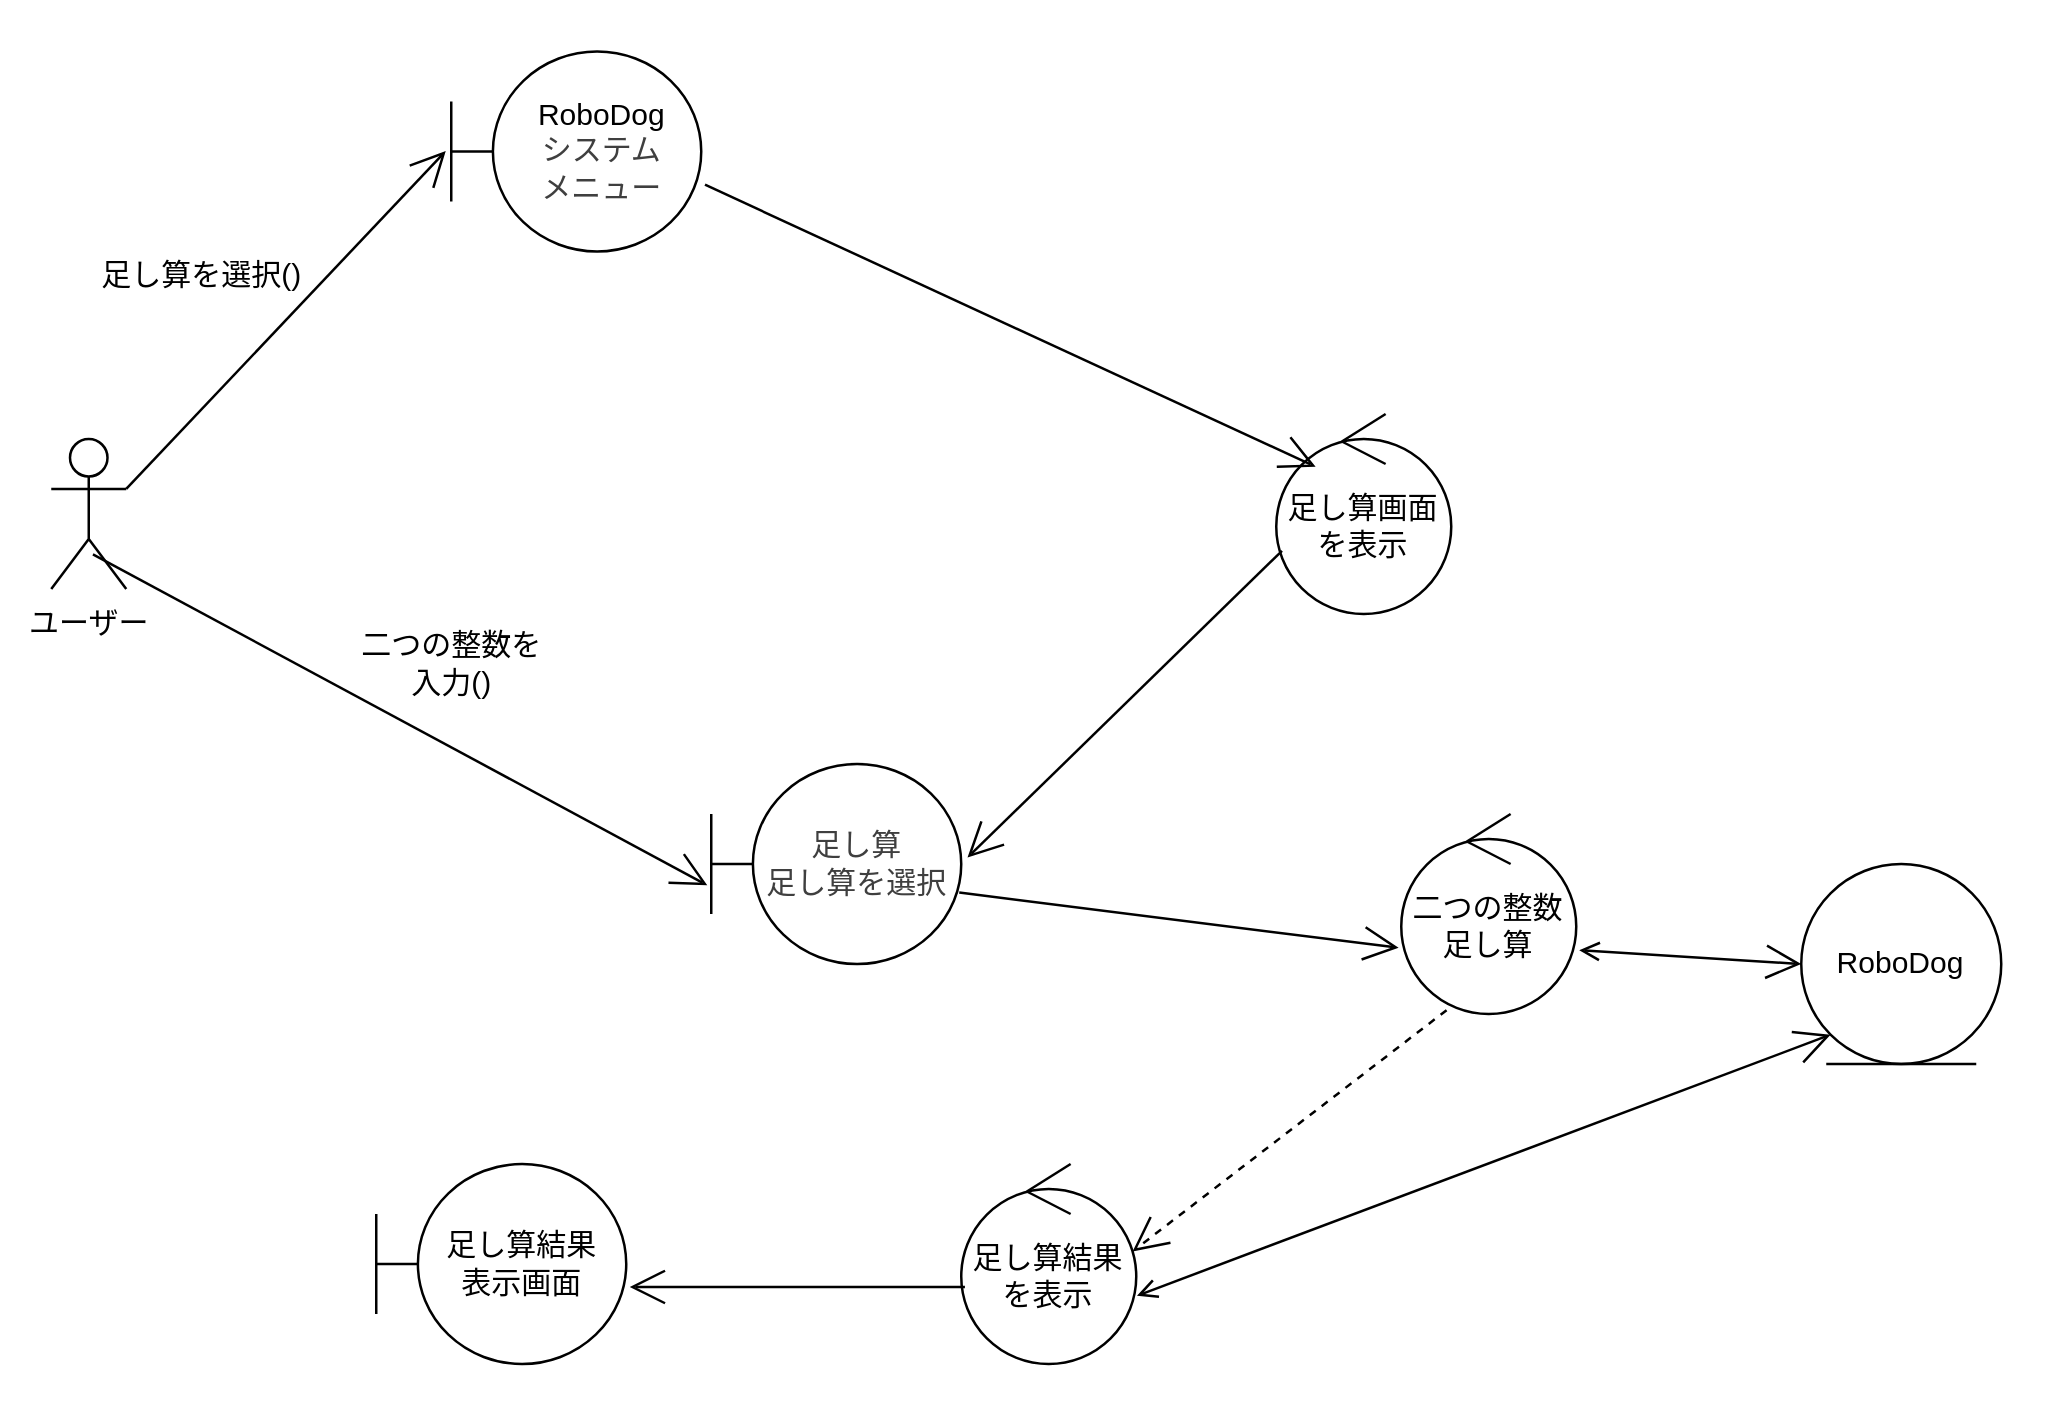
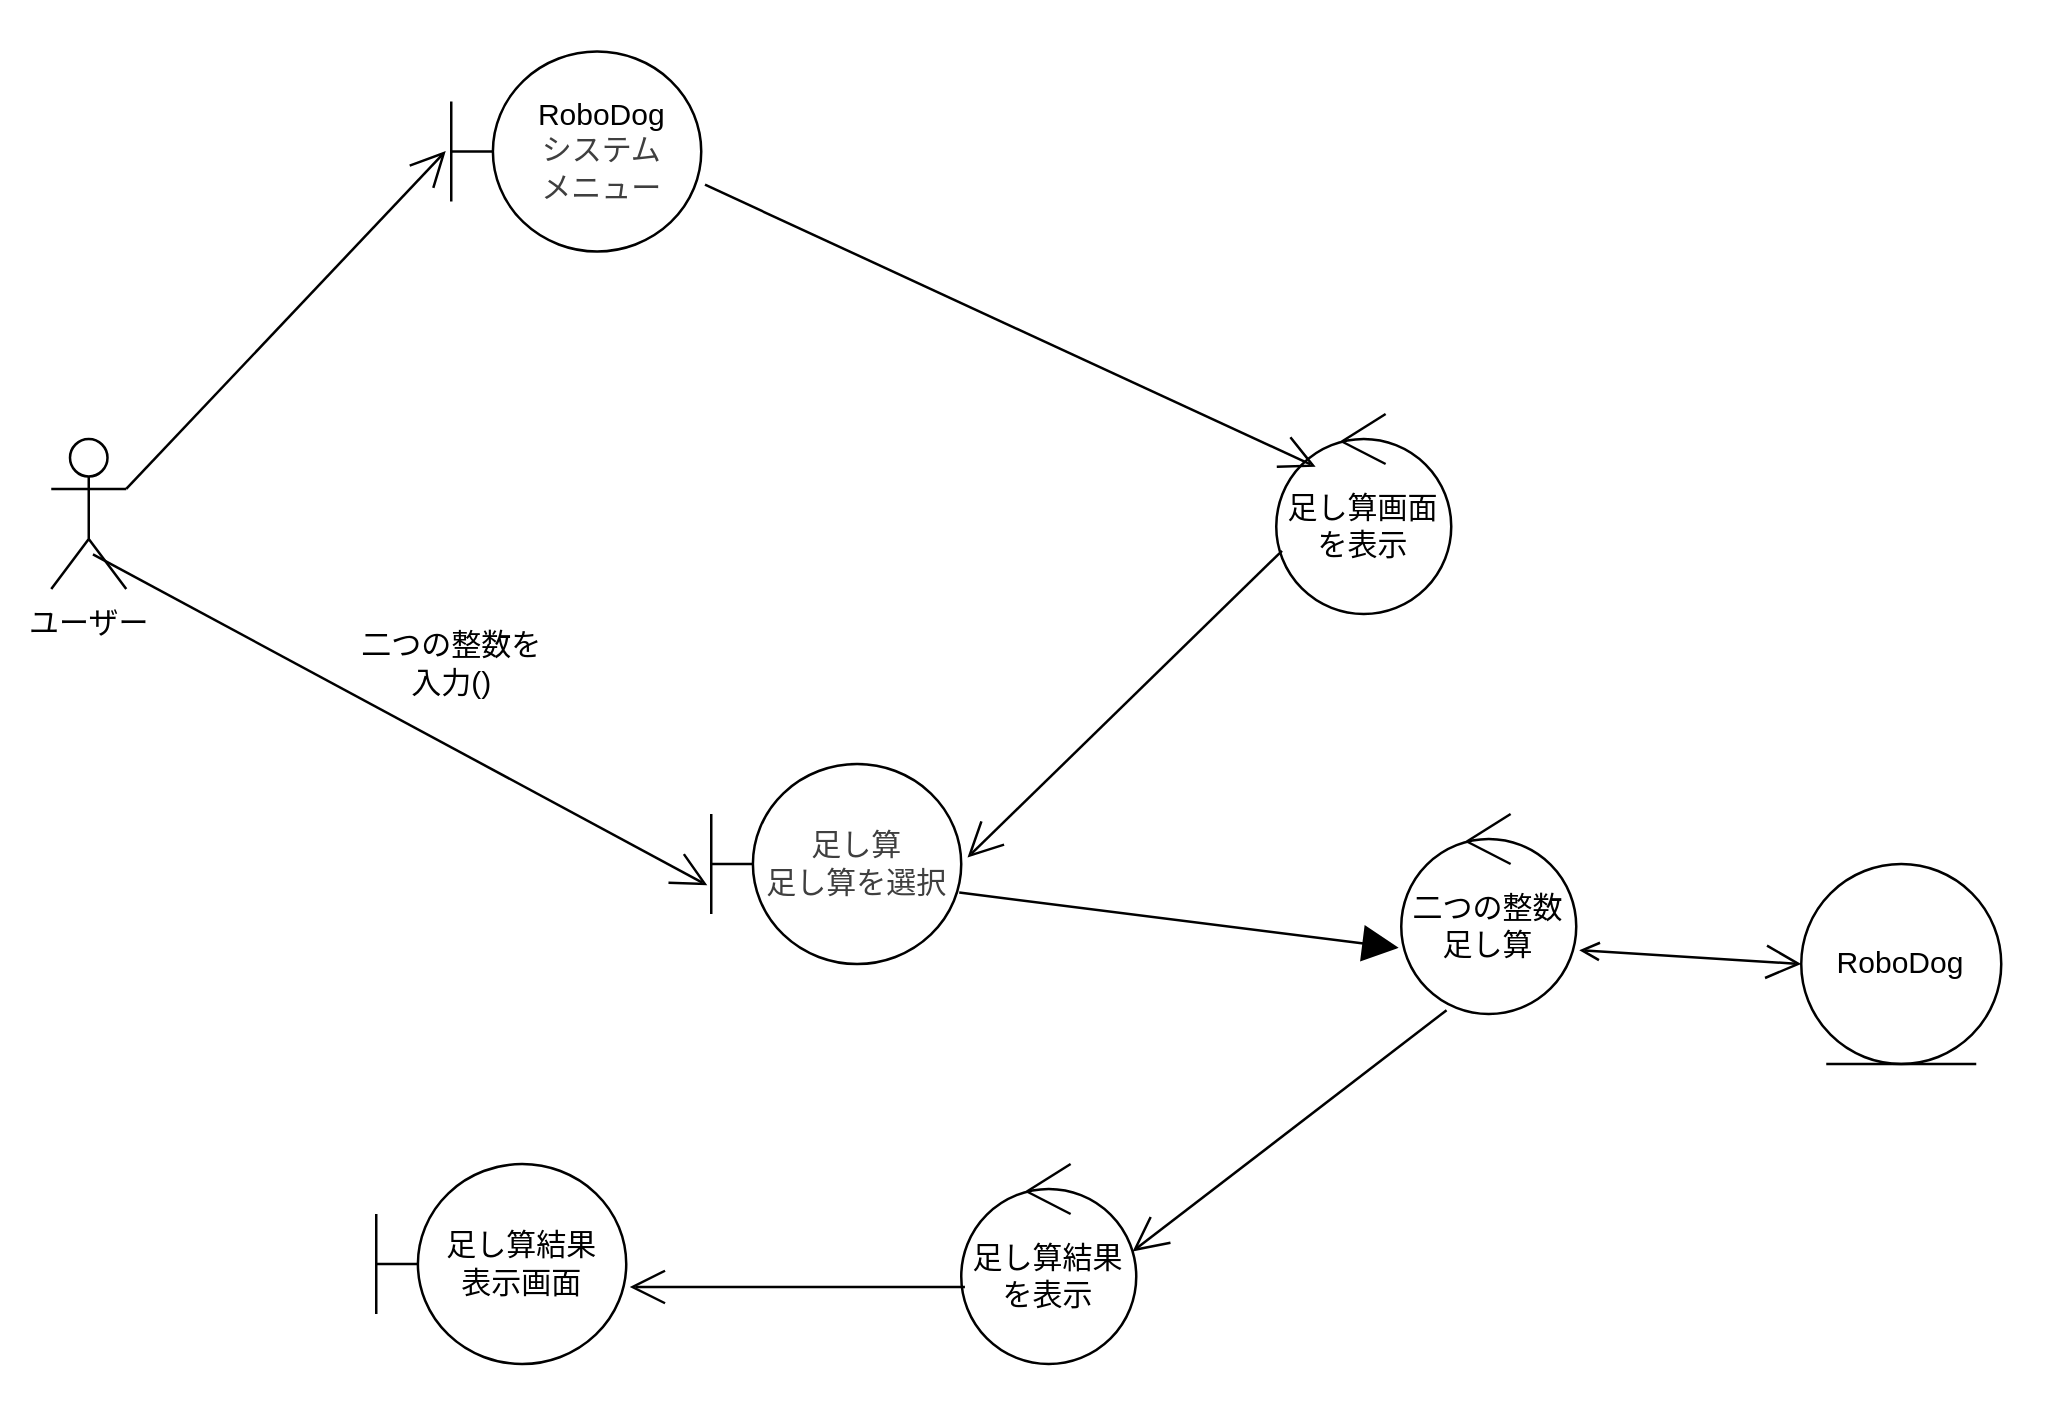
(201, 276) -> none
(1375, 945) -> (1362, 943)
(1290, 1130) -> (1290, 1130)
(1483, 1165) -> none
